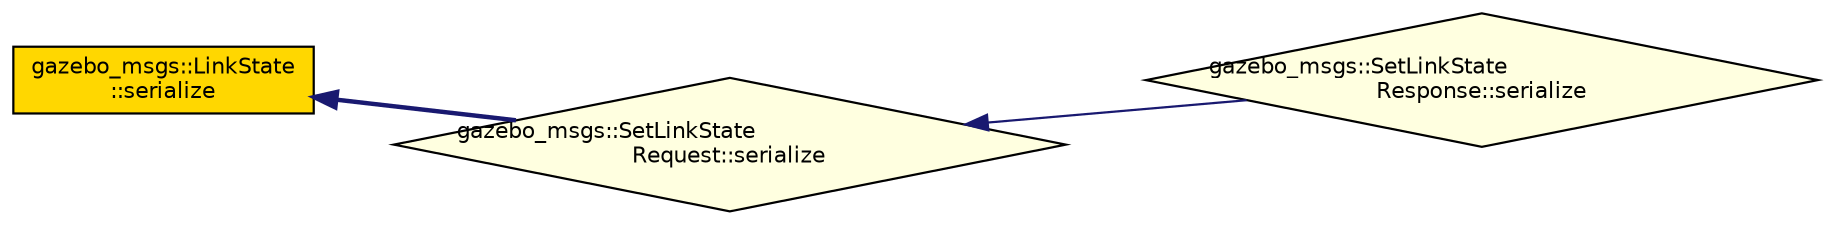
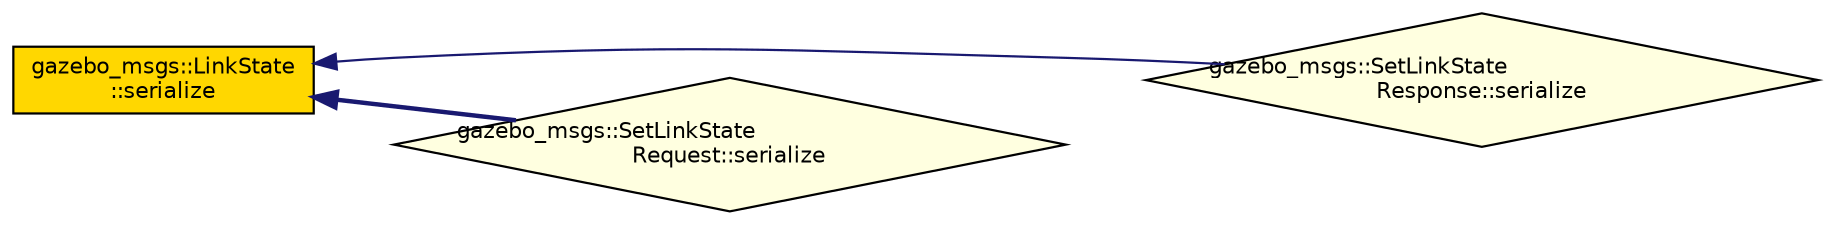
(1117, 111) -> (781, 50)
